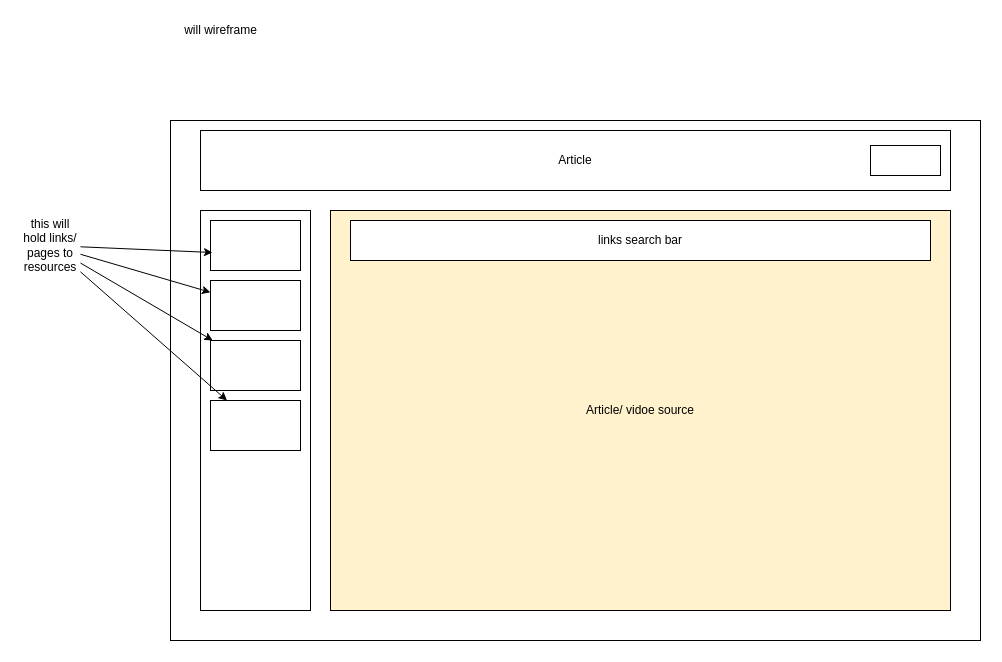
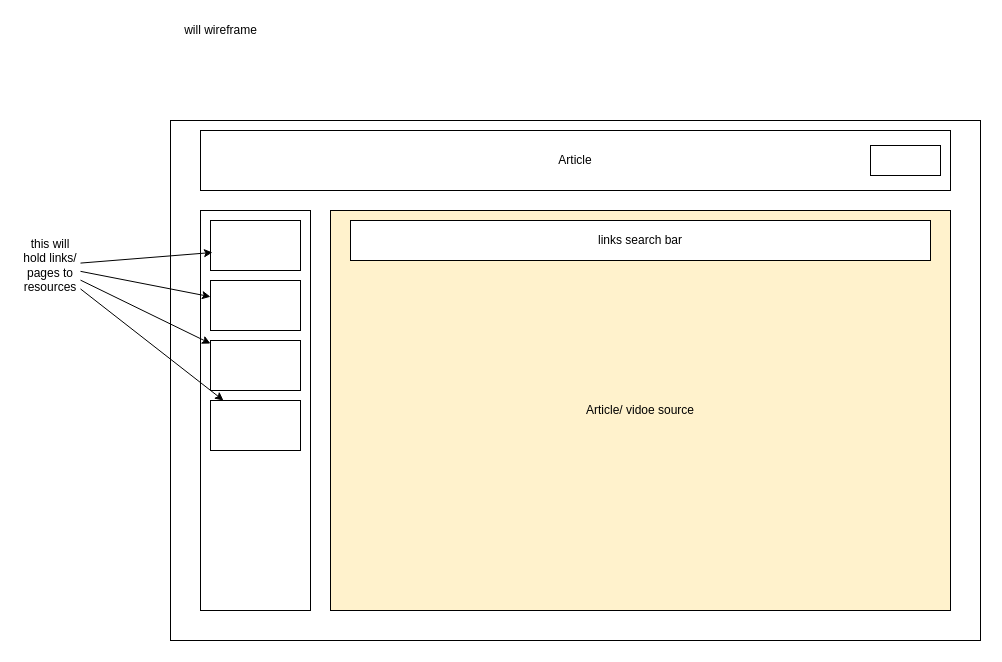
(51, 246) -> (51, 266)
